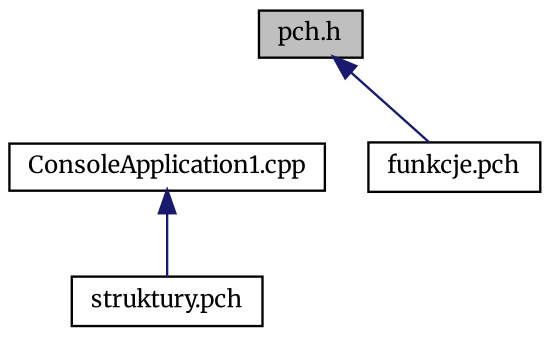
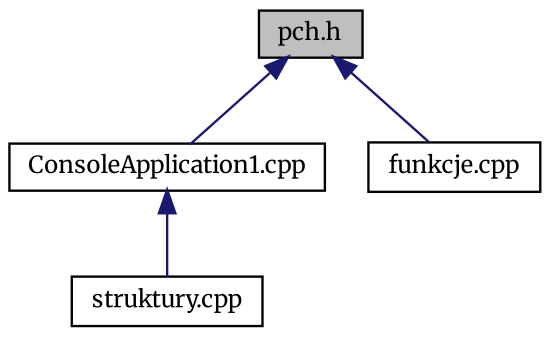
none -> (230, 109)
(454, 167) -> (454, 167)
(167, 301) -> (167, 301)
